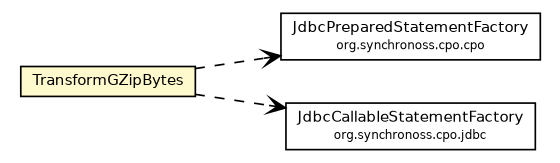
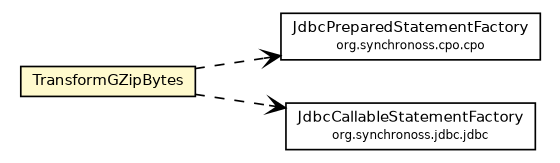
(411, 135) -> (411, 135)
